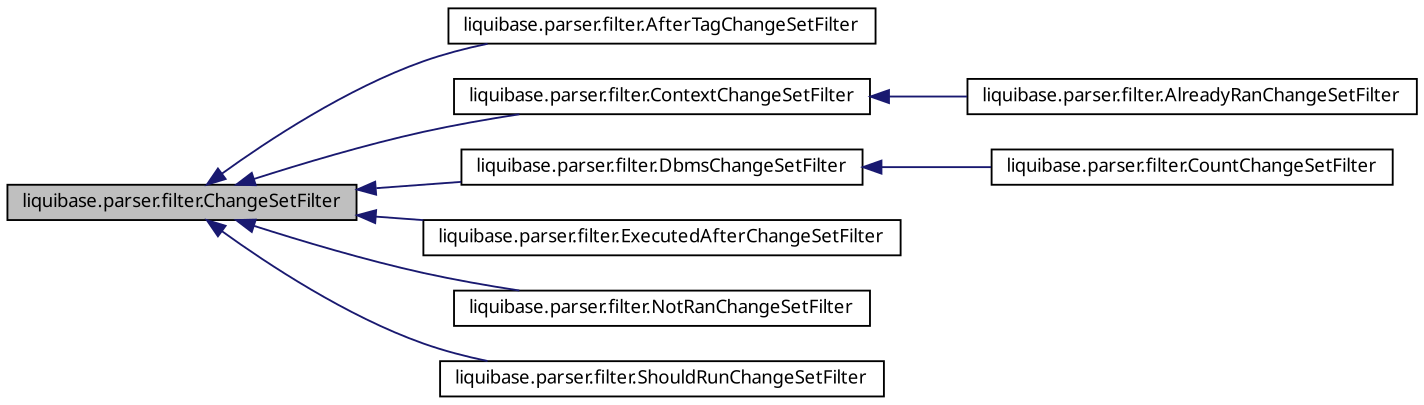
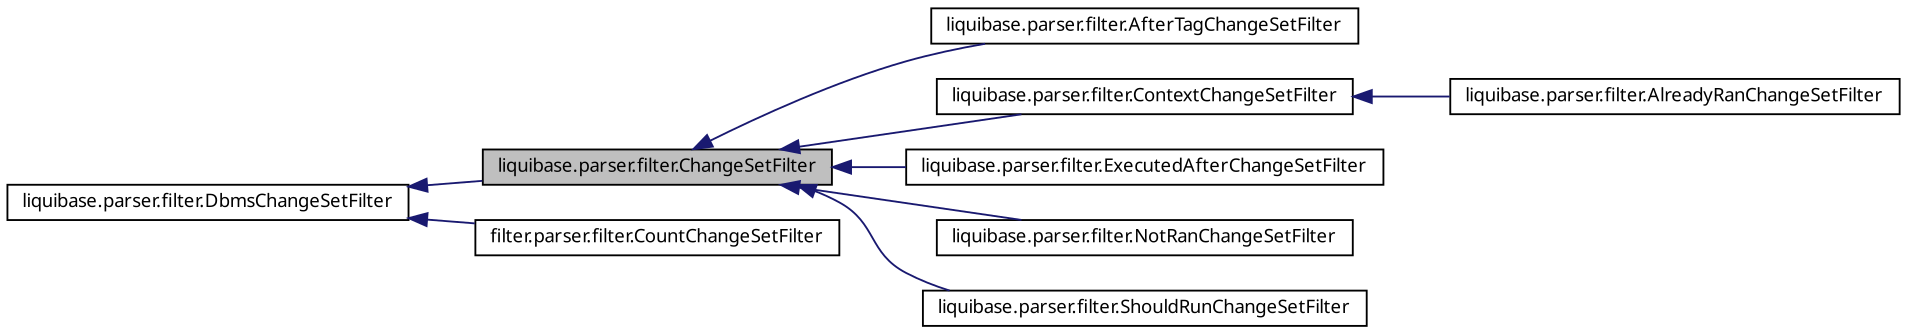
(1192, 167) -> (657, 238)
(419, 185) -> (455, 183)
